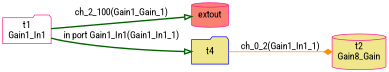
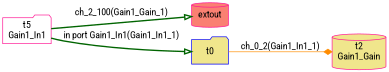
(27, 31) -> (27, 31)
(210, 52) -> (210, 52)
(359, 52) -> (359, 52)
